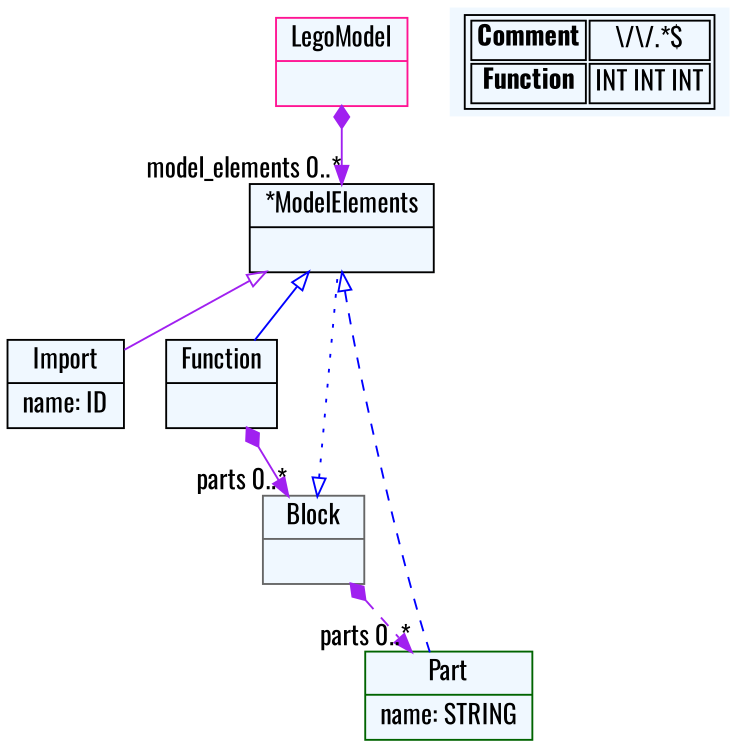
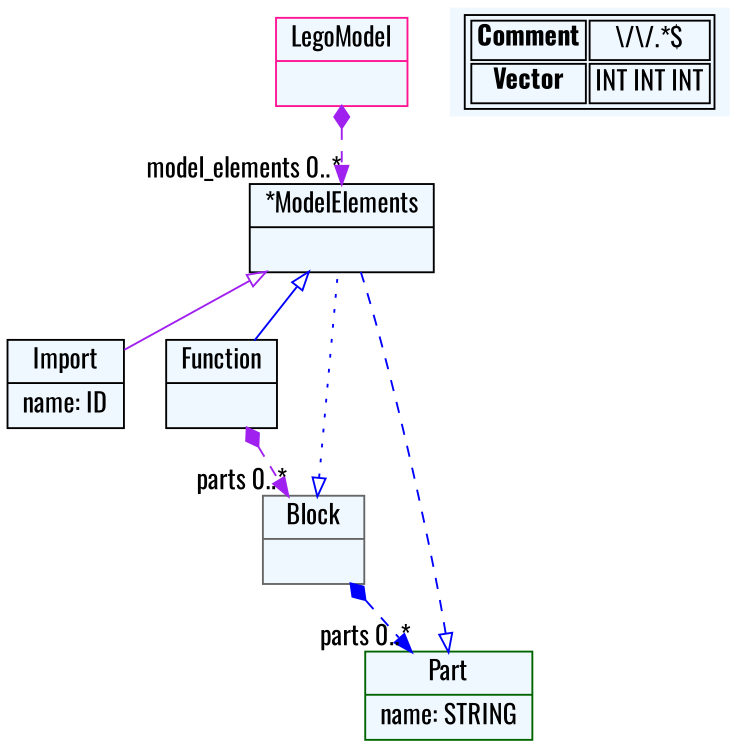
(529, 81) -> (529, 81)
(342, 147) -> (342, 147)
(269, 464) -> (269, 464)
(382, 473) -> (408, 451)
(382, 619) -> (382, 619)
